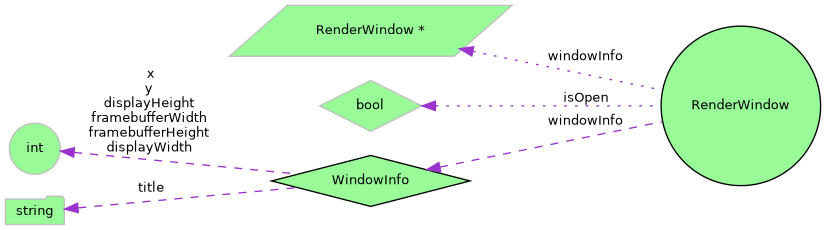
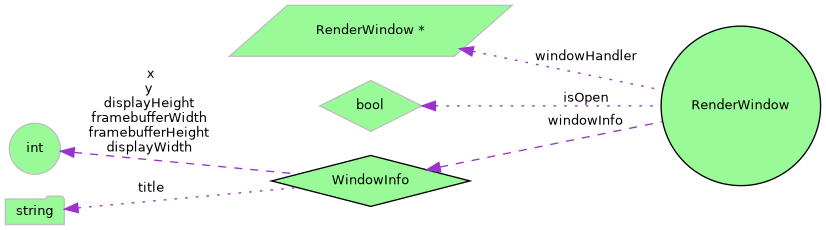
(584, 57) -> (584, 57)
(188, 198) -> (188, 198)
